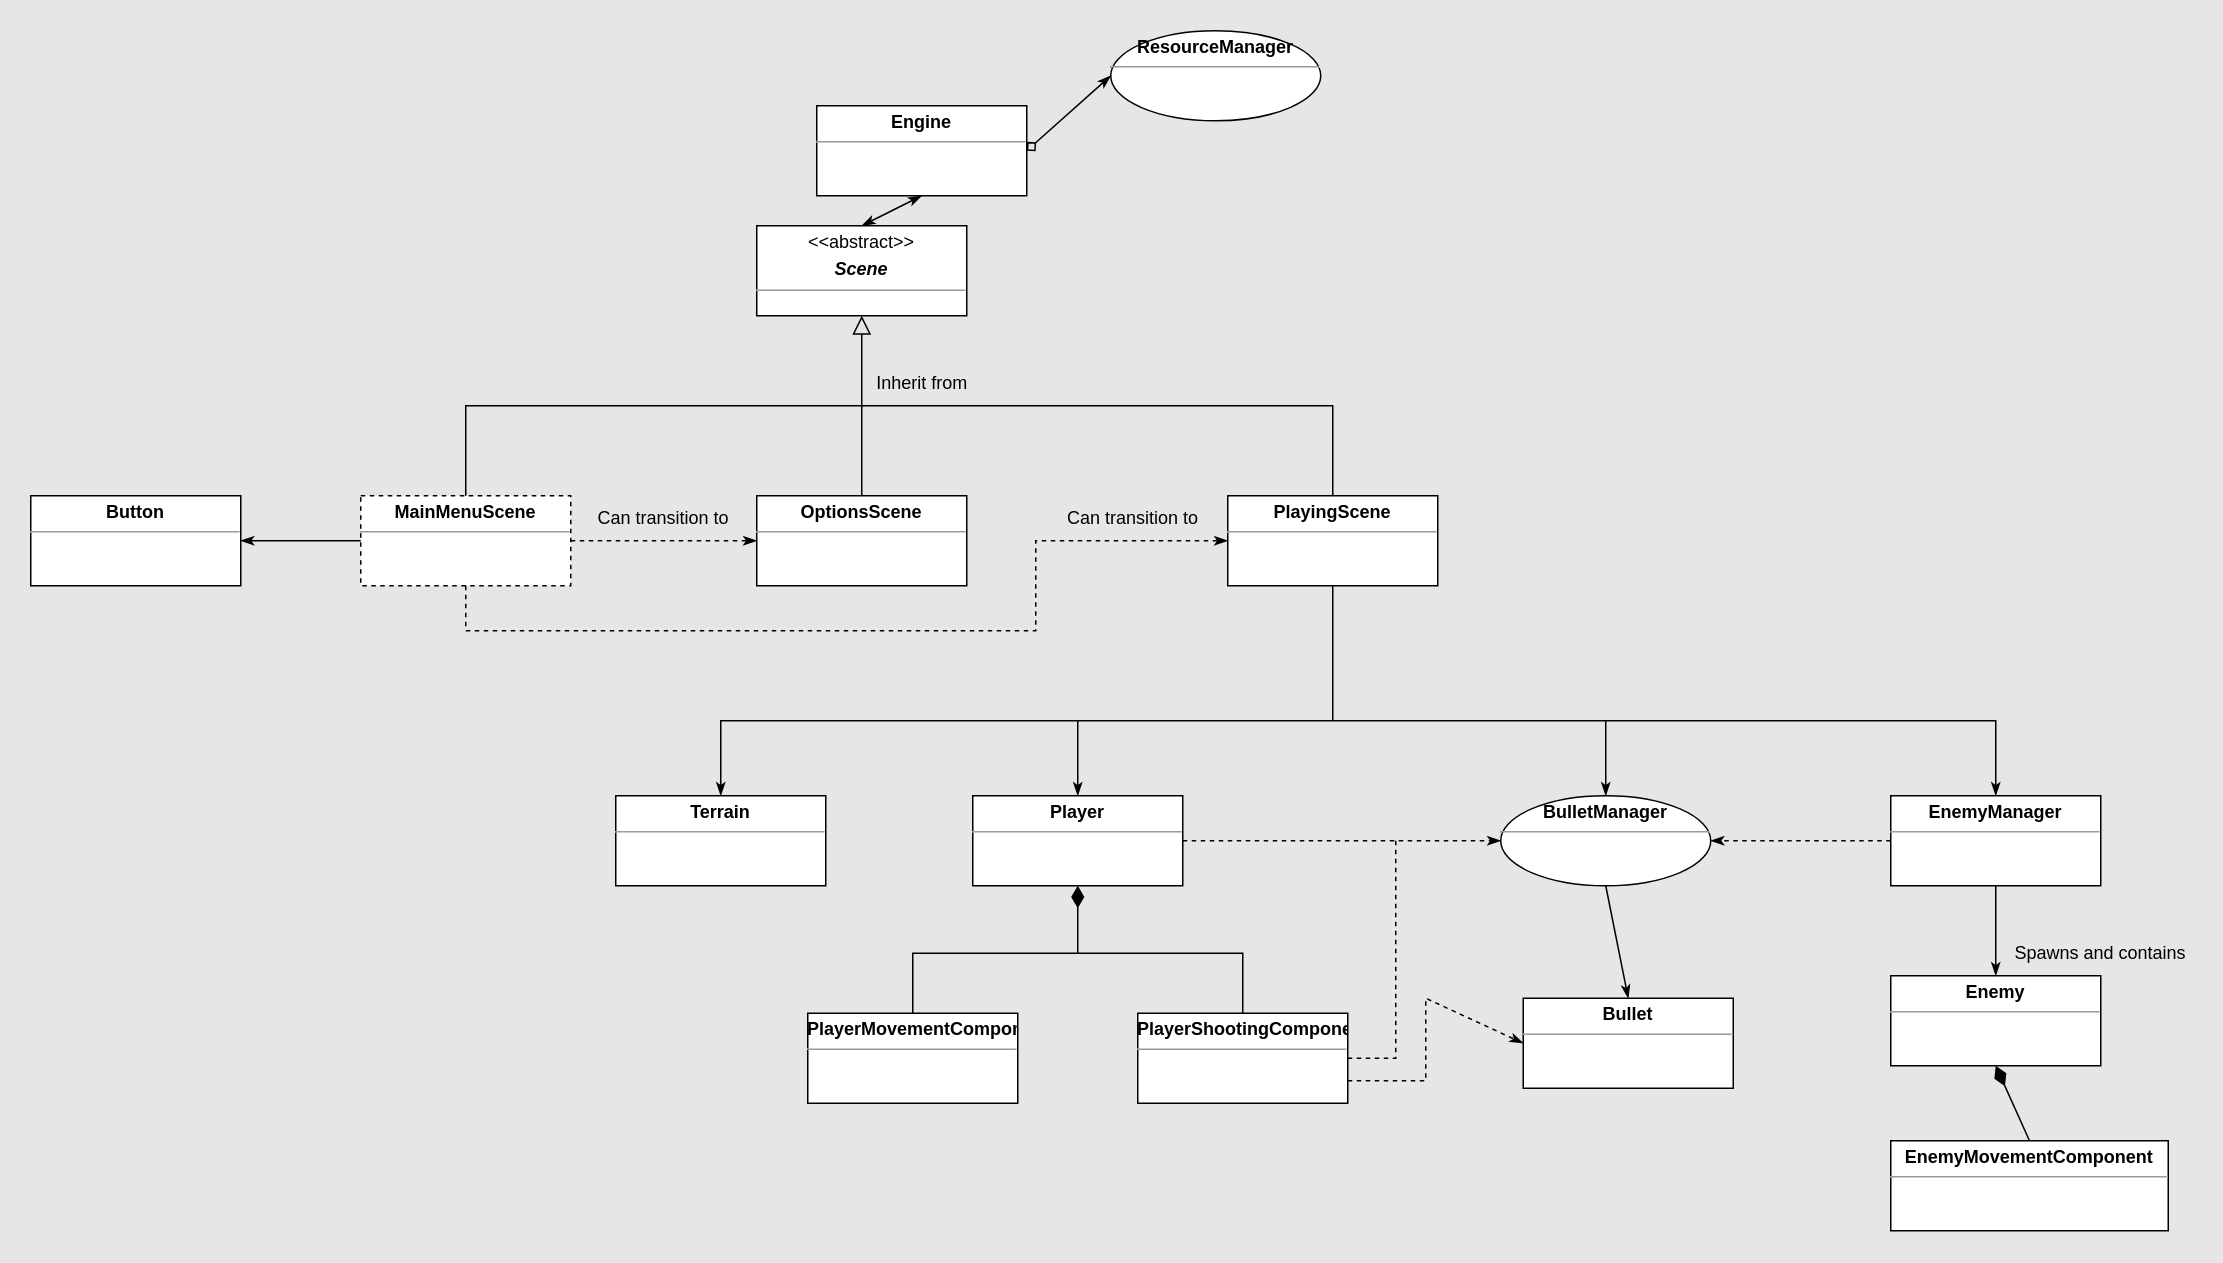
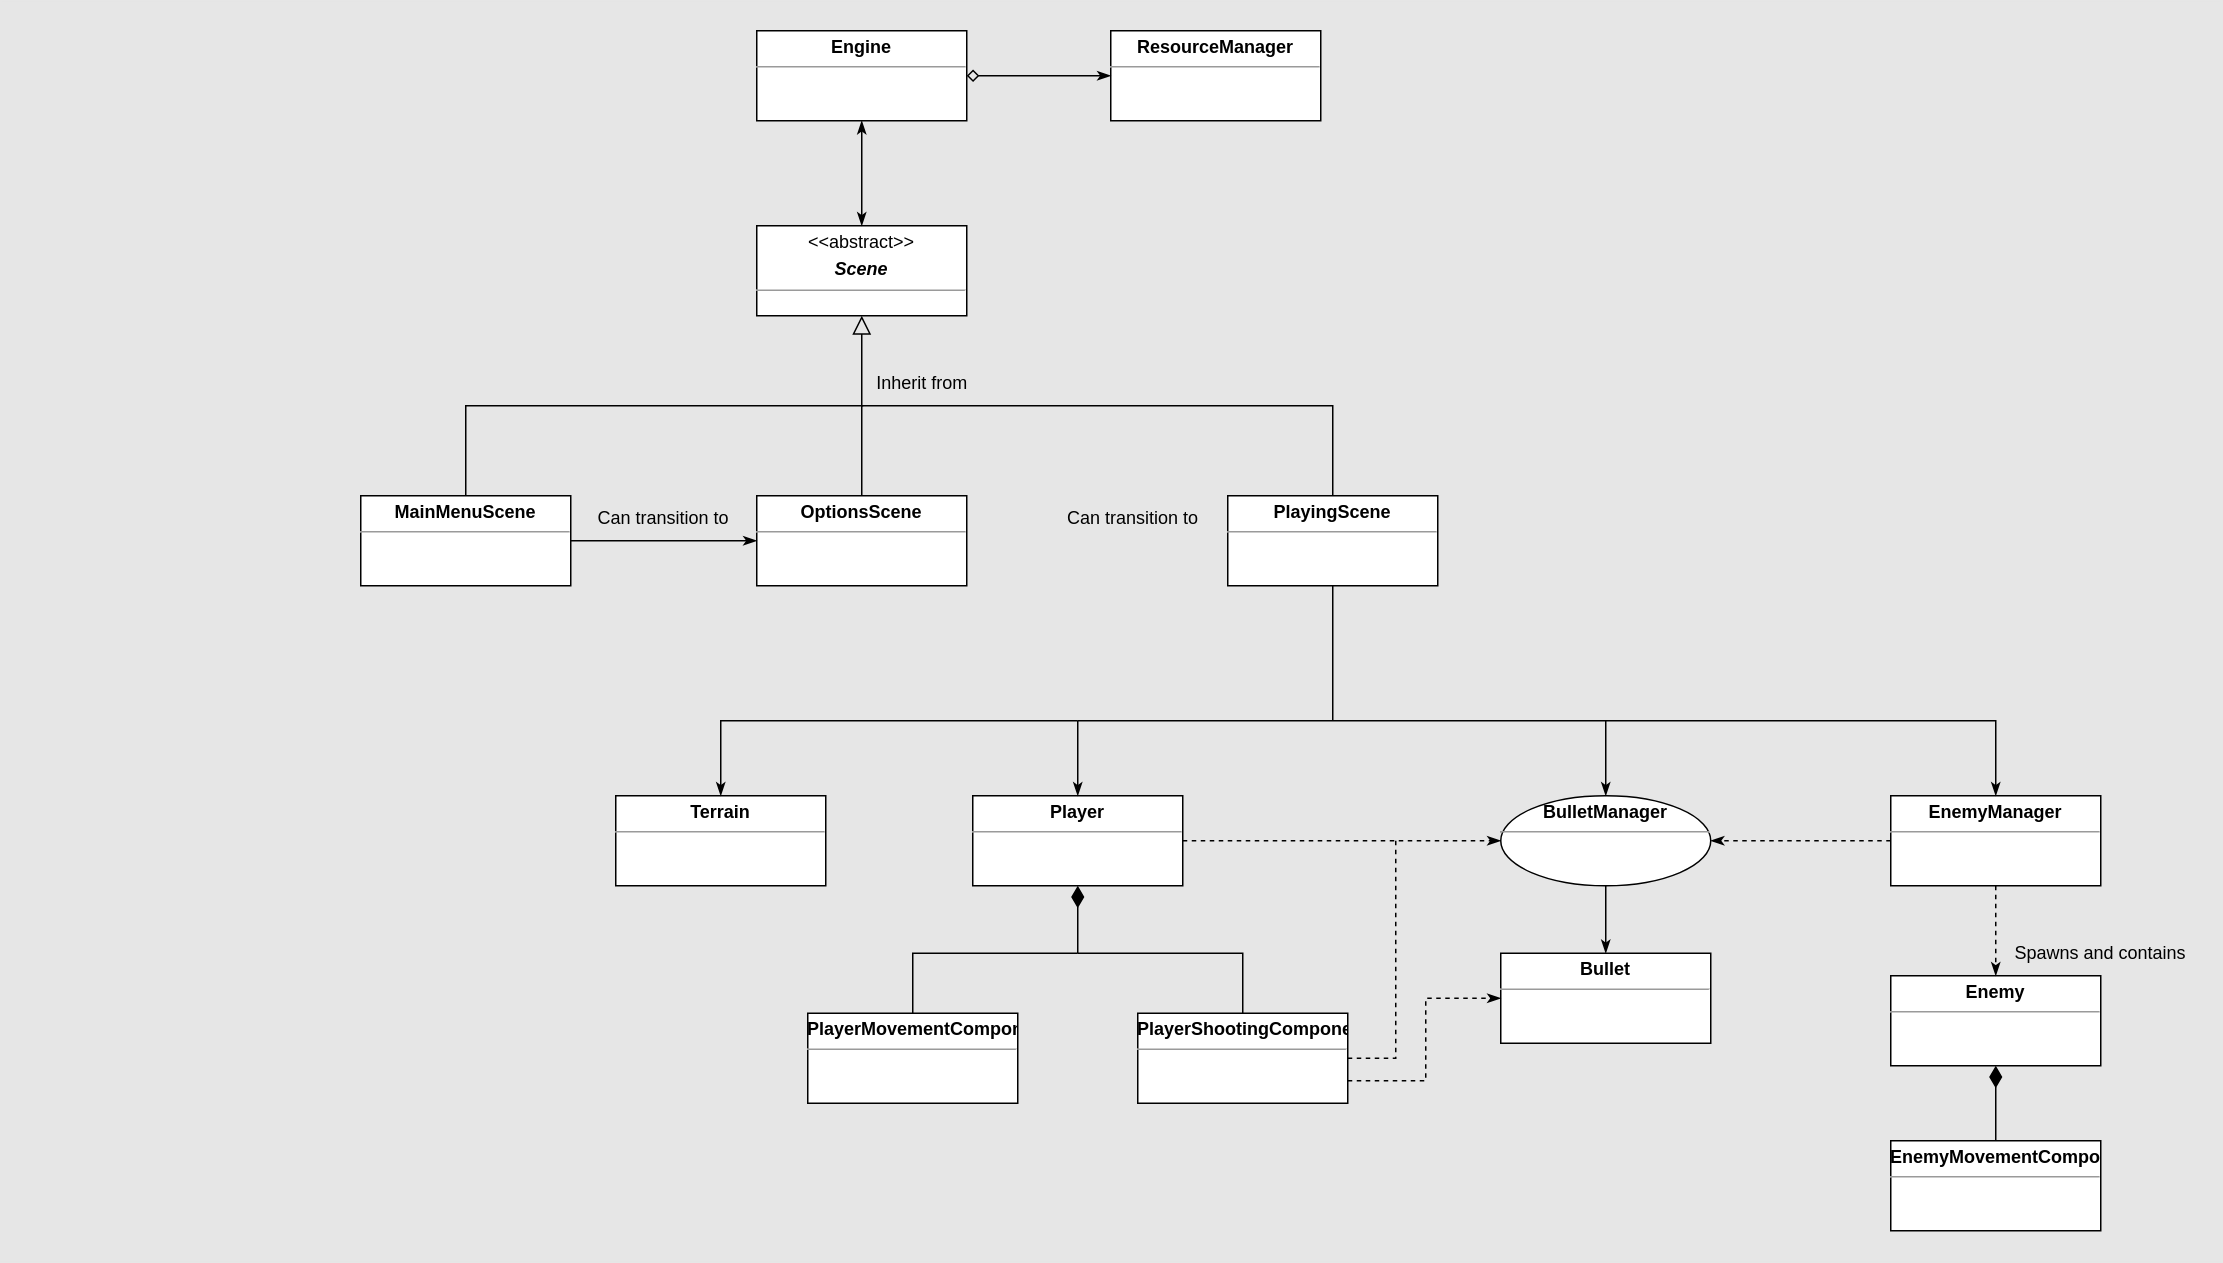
(1216, 76) -> (1216, 76)
(922, 151) -> (862, 76)
(136, 541) -> none
(306, 541) -> none
(466, 541) -> (466, 541)
(657, 541) -> (657, 541)
(864, 631) -> none
(1996, 927) -> (1996, 927)
(1628, 1043) -> (1606, 998)
(2030, 1186) -> (1996, 1186)
